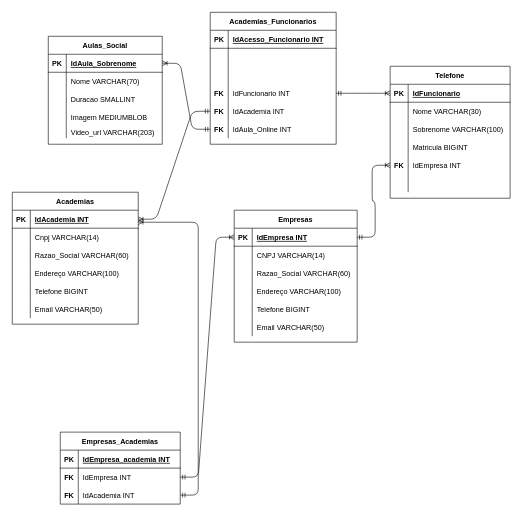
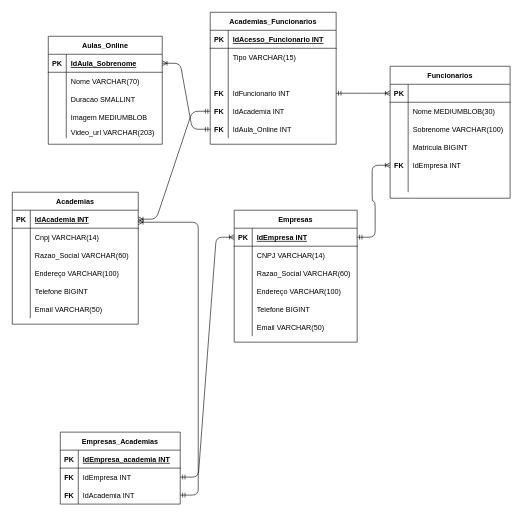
(105, 46) -> (105, 46)
none -> (282, 57)
(450, 76) -> (450, 76)
(459, 93) -> none
(444, 112) -> (450, 112)
